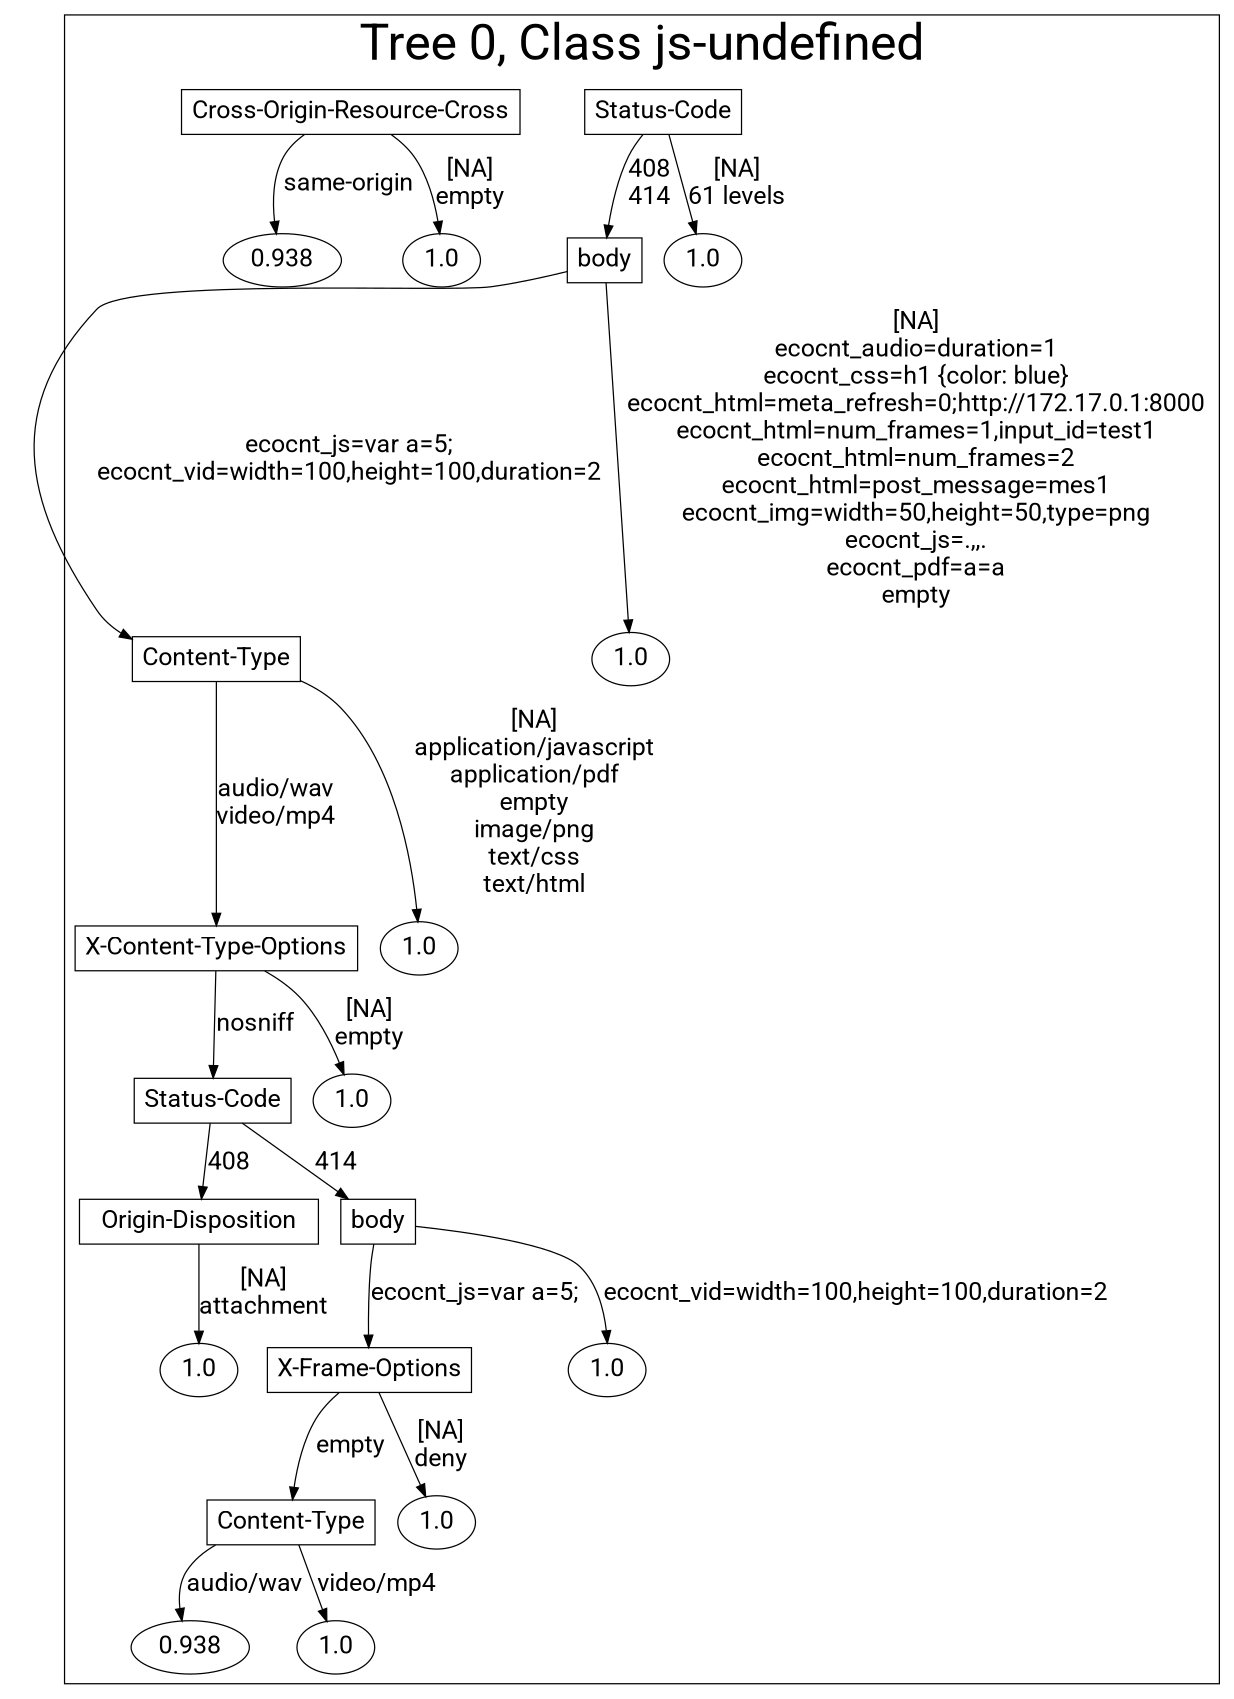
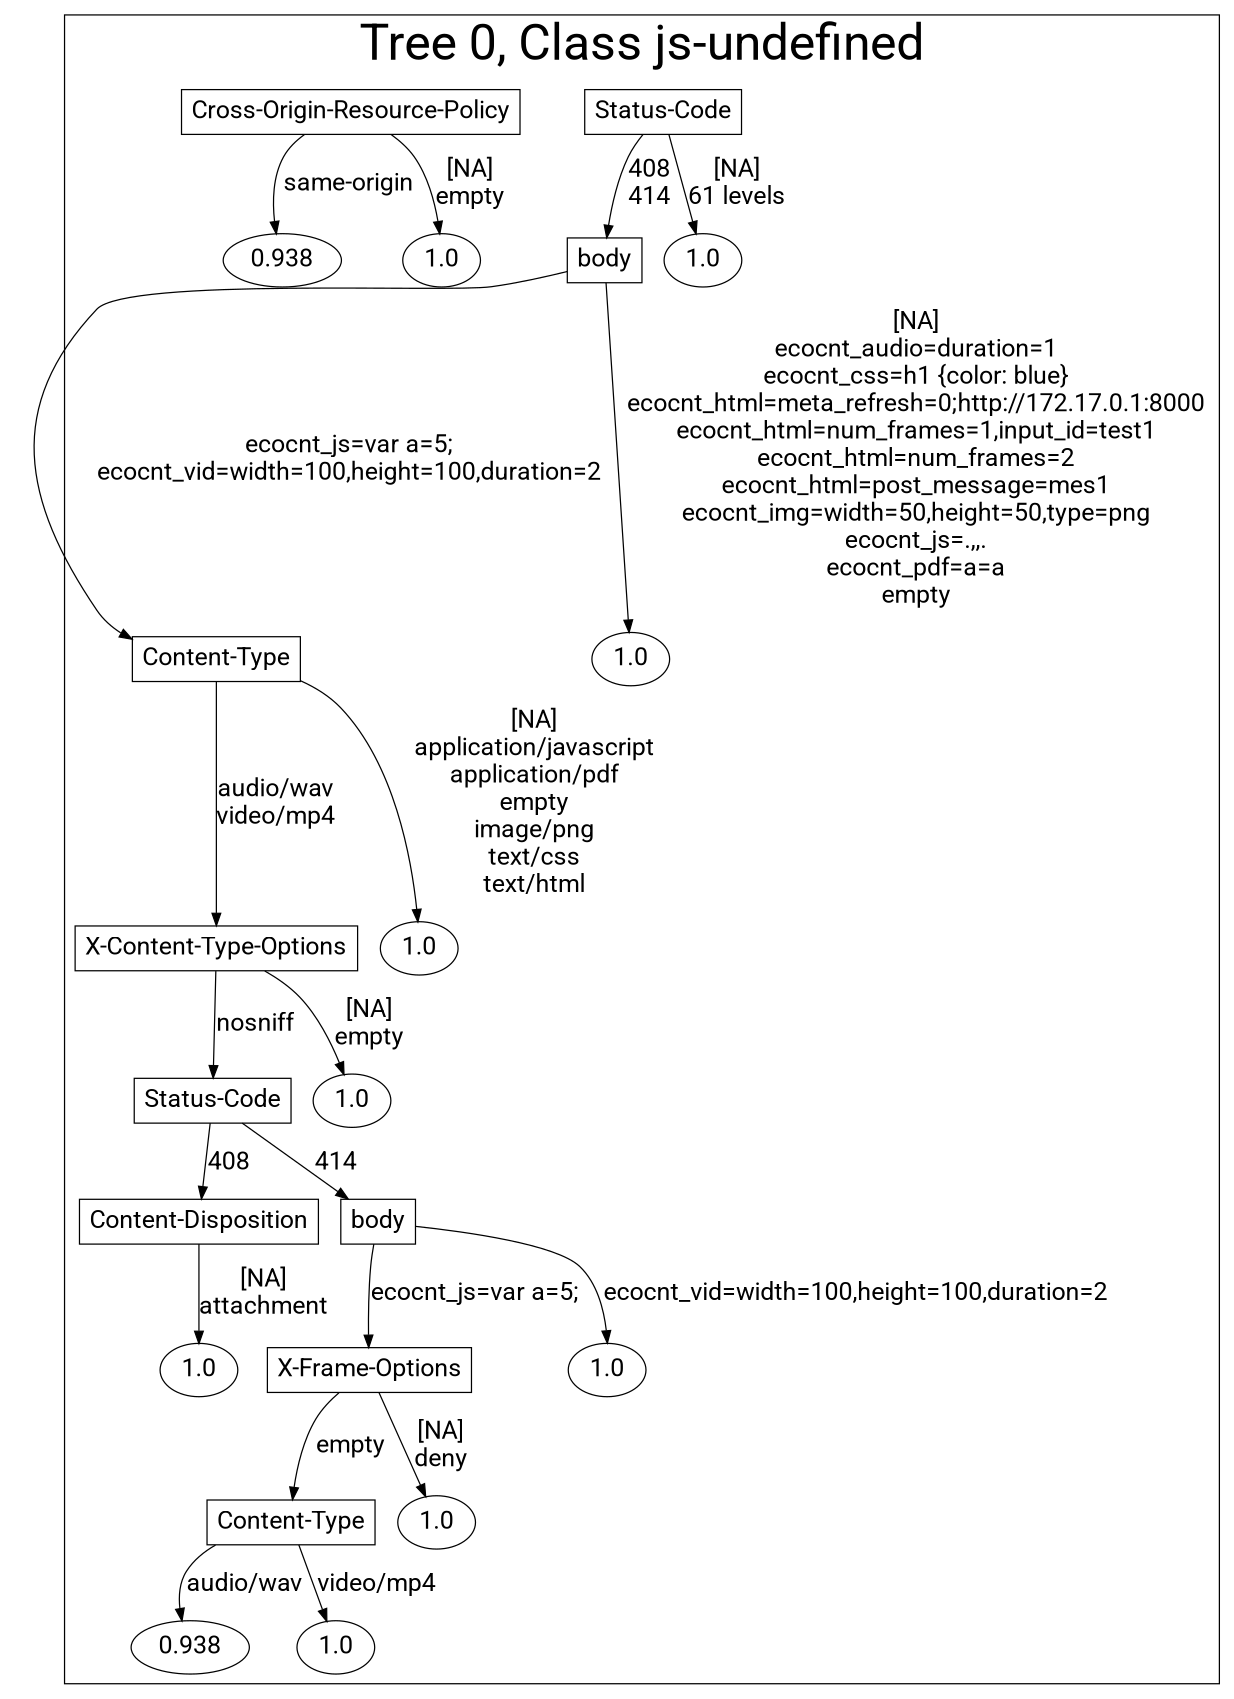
(351, 112) -> (351, 112)
(199, 1222) -> (199, 1222)
